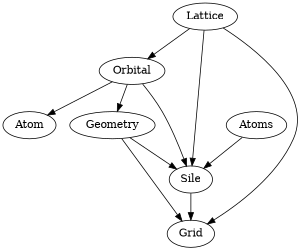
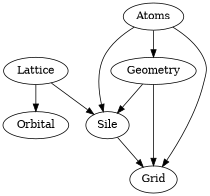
(124, 94) -> (154, 40)
(167, 120) -> none
(29, 125) -> none
(297, 126) -> (201, 91)
